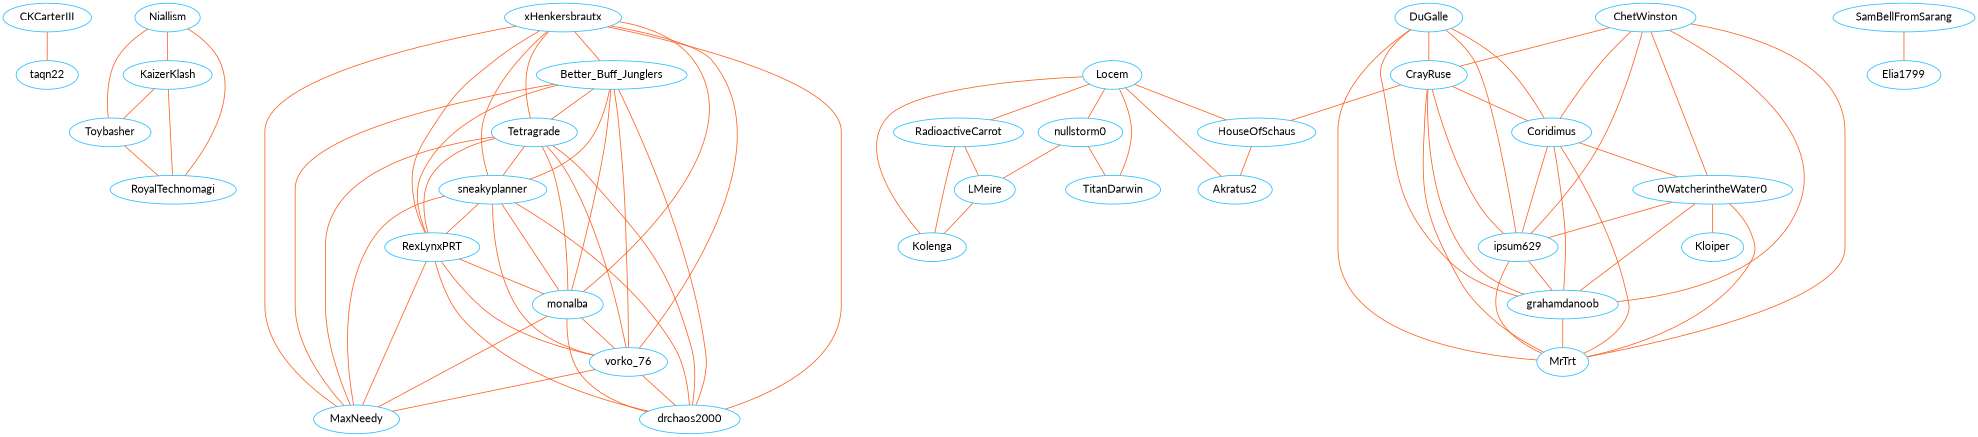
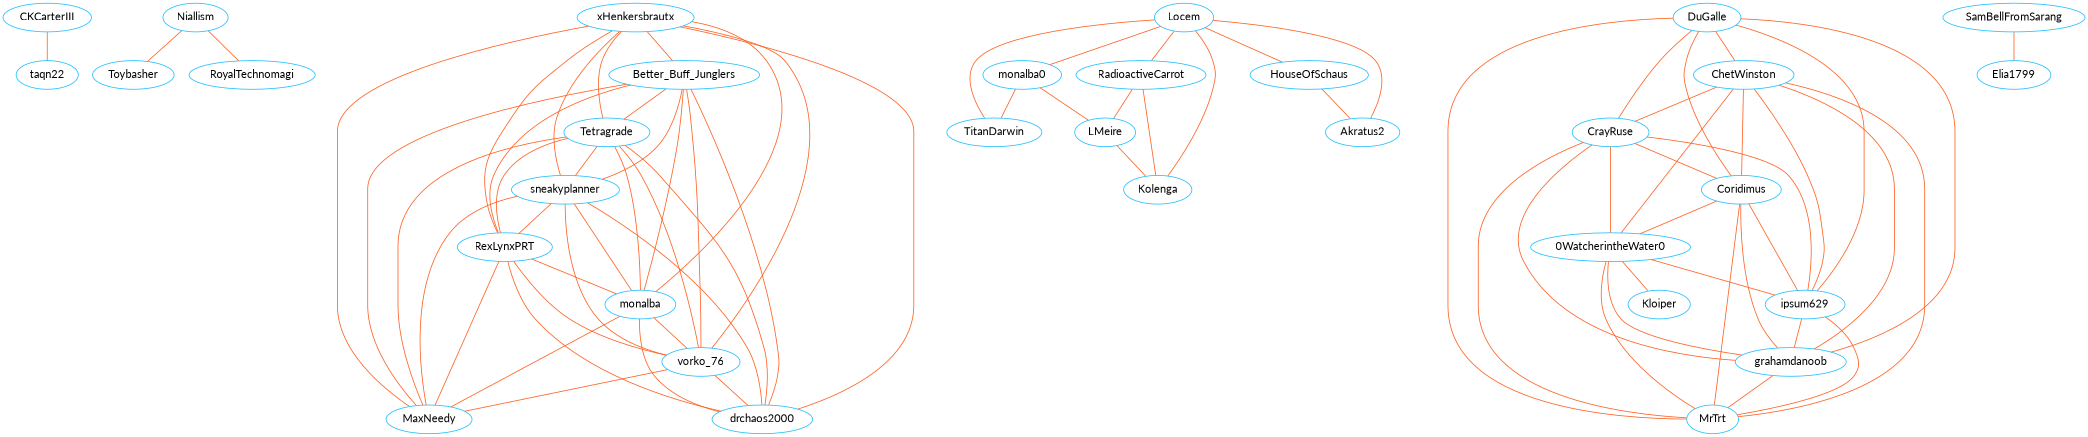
none -> (1725, 46)
(168, 75) -> none
(1351, 101) -> (1611, 190)
(1080, 132) -> (1022, 75)
(141, 161) -> none
